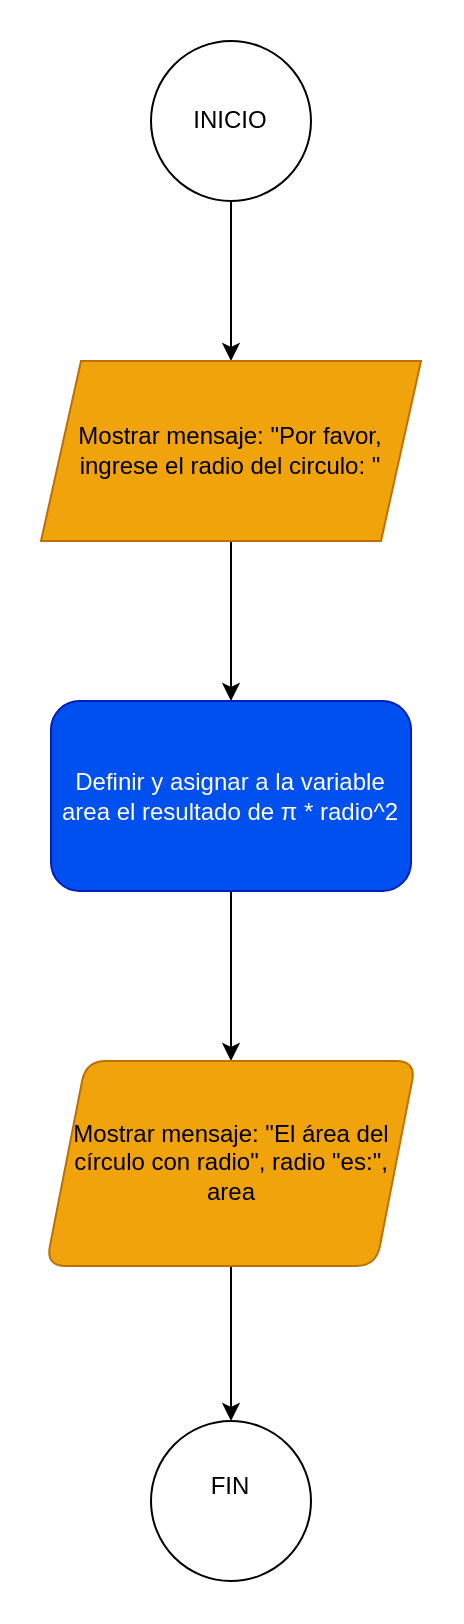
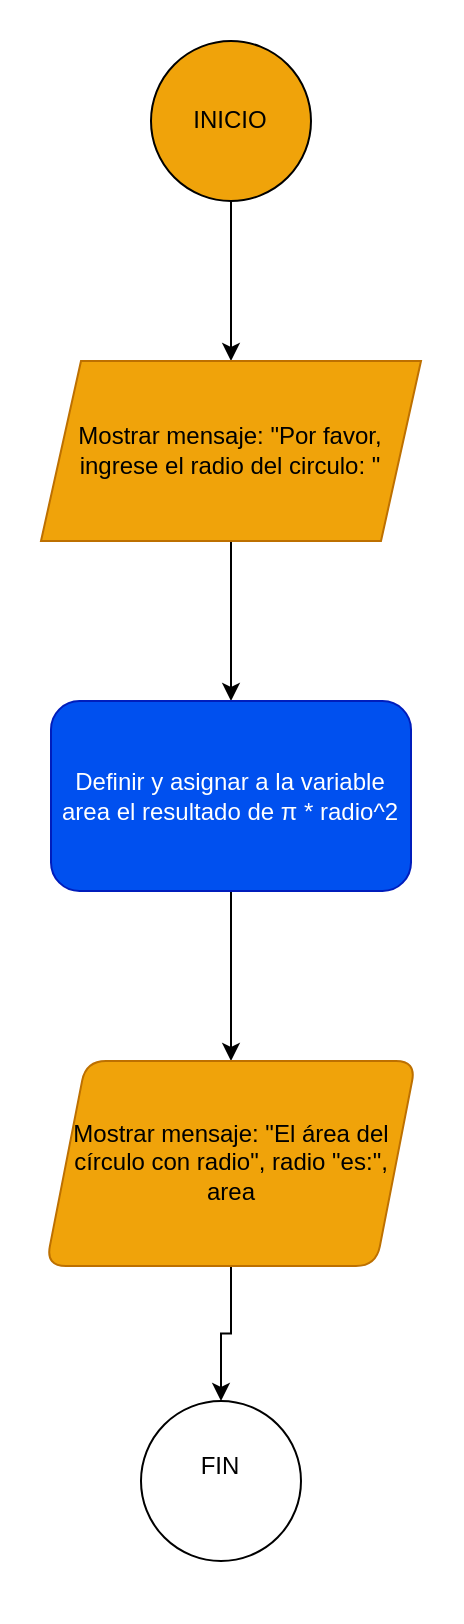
(231, 121) -> (231, 121)
(231, 1501) -> (221, 1481)
